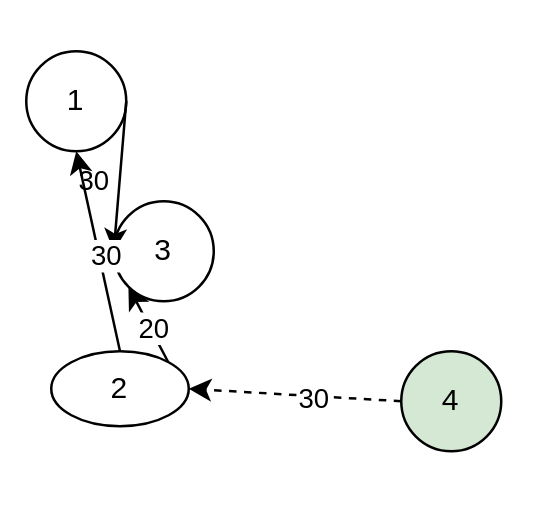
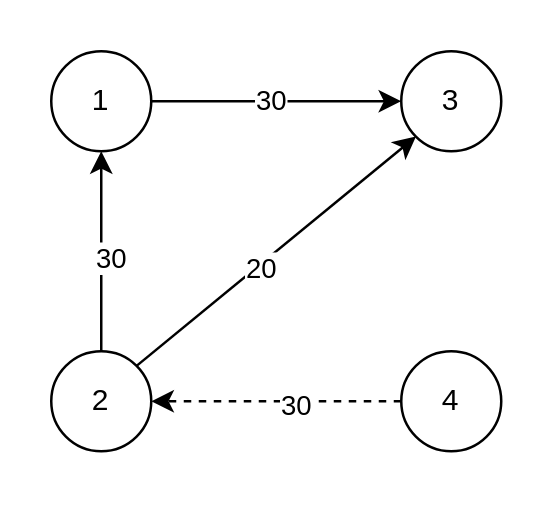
(76, 101) -> (101, 101)
(164, 251) -> (451, 101)
(120, 389) -> (101, 401)
(451, 401) -> (451, 401)
